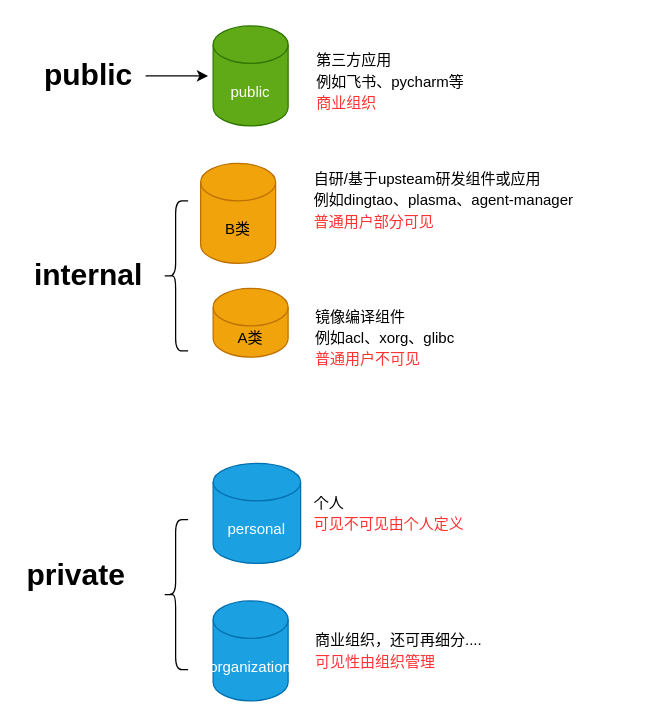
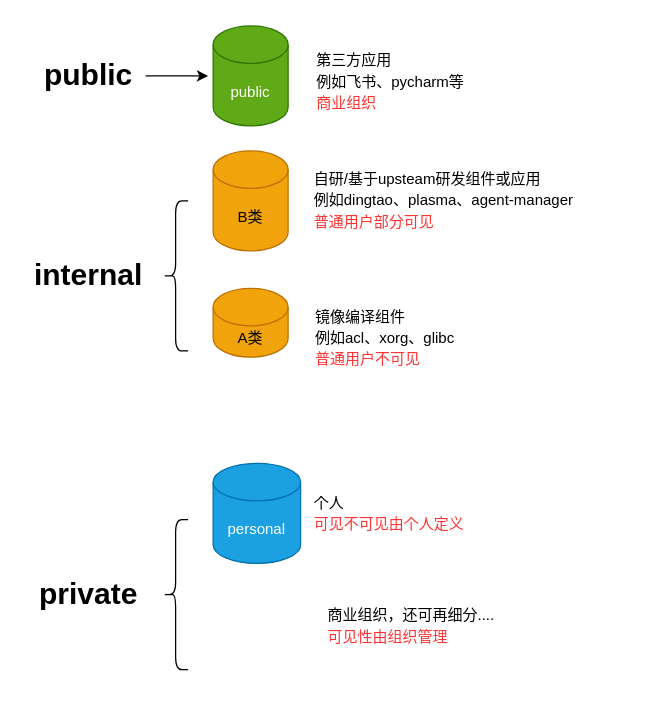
(238, 213) -> (251, 201)
(76, 576) -> (88, 594)
(251, 651) -> none
(413, 651) -> (426, 626)
